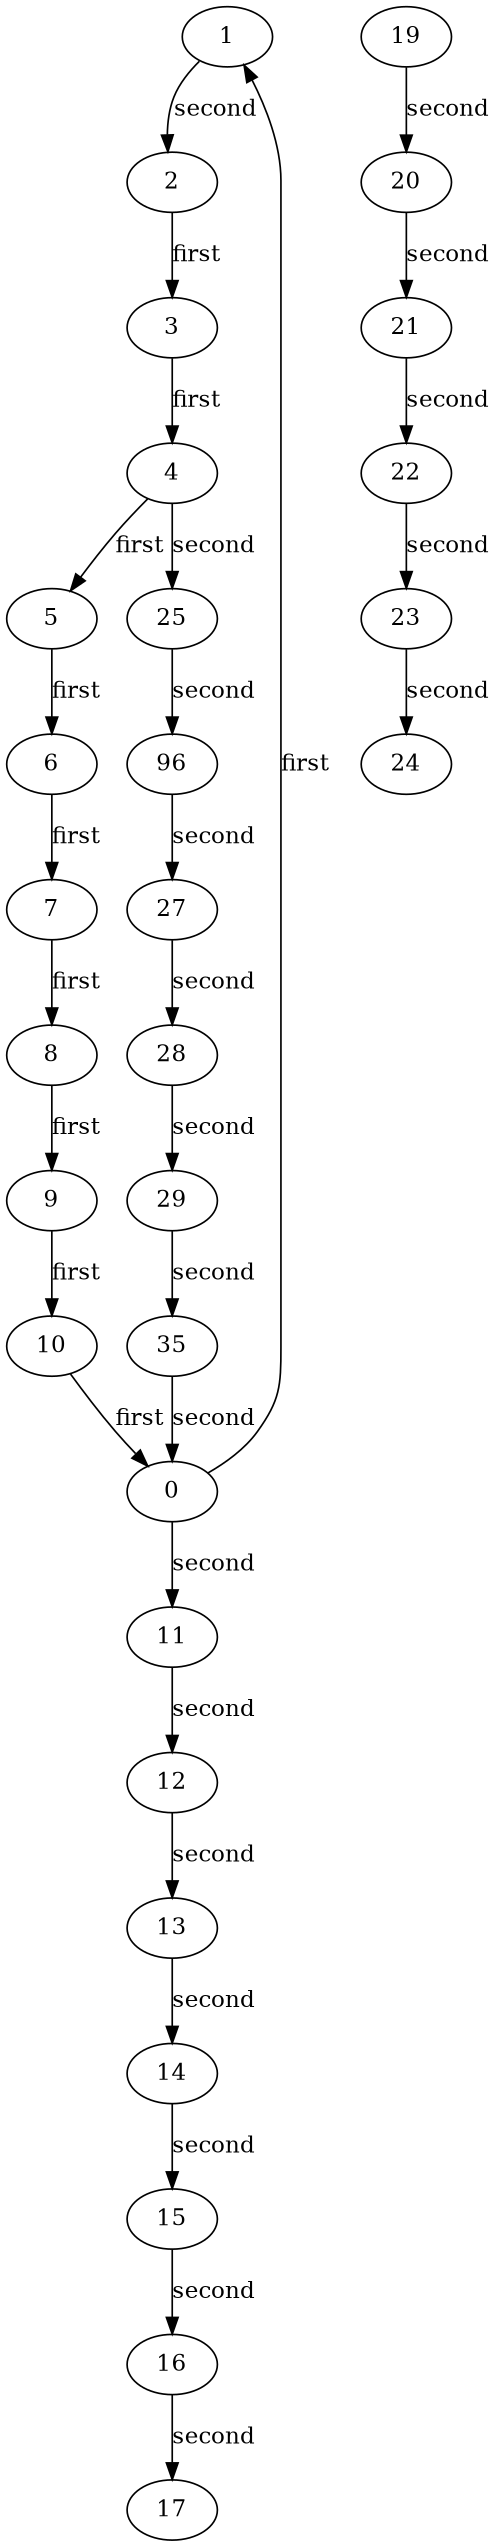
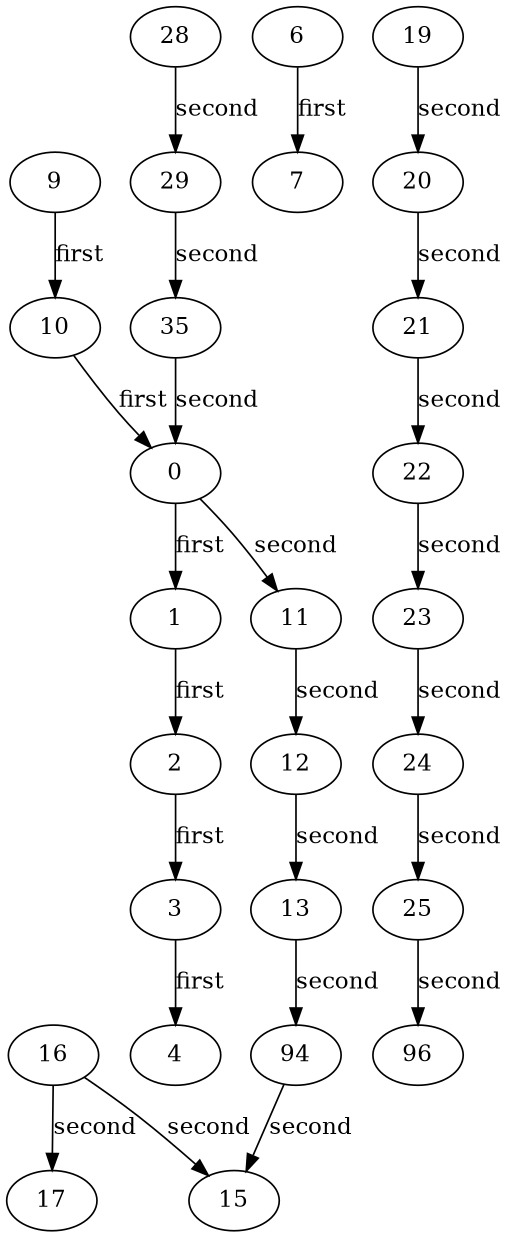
(216, 110) -> (201, 691)
(172, 538) -> (418, 829)
(52, 619) -> none
(172, 910) -> none
(52, 1055) -> none
(172, 2074) -> (296, 1055)
(172, 2283) -> (142, 1119)
